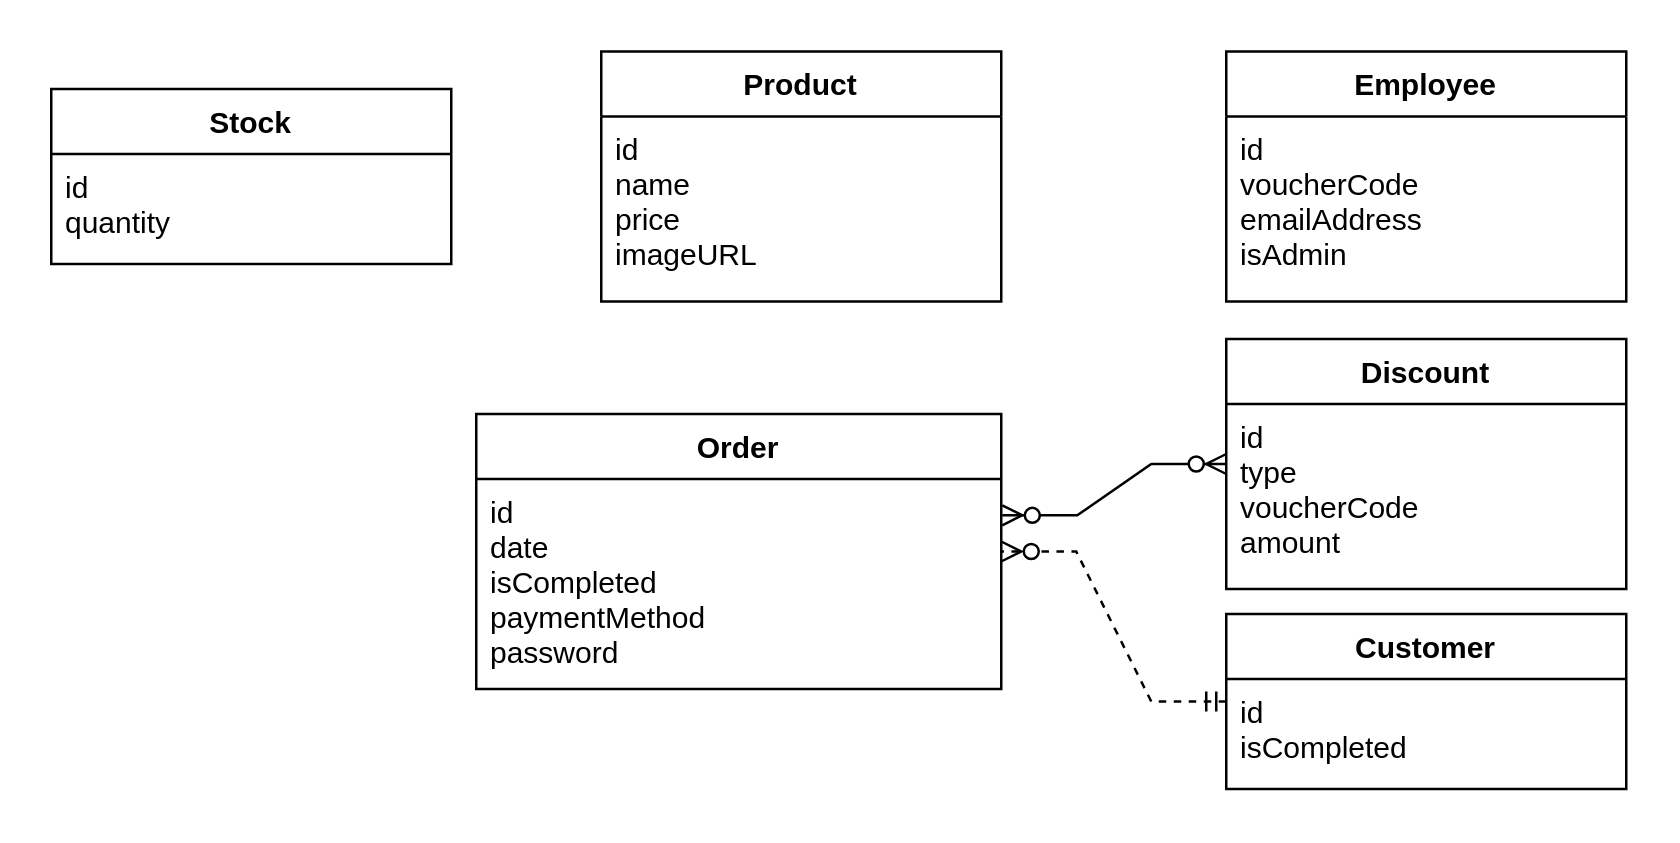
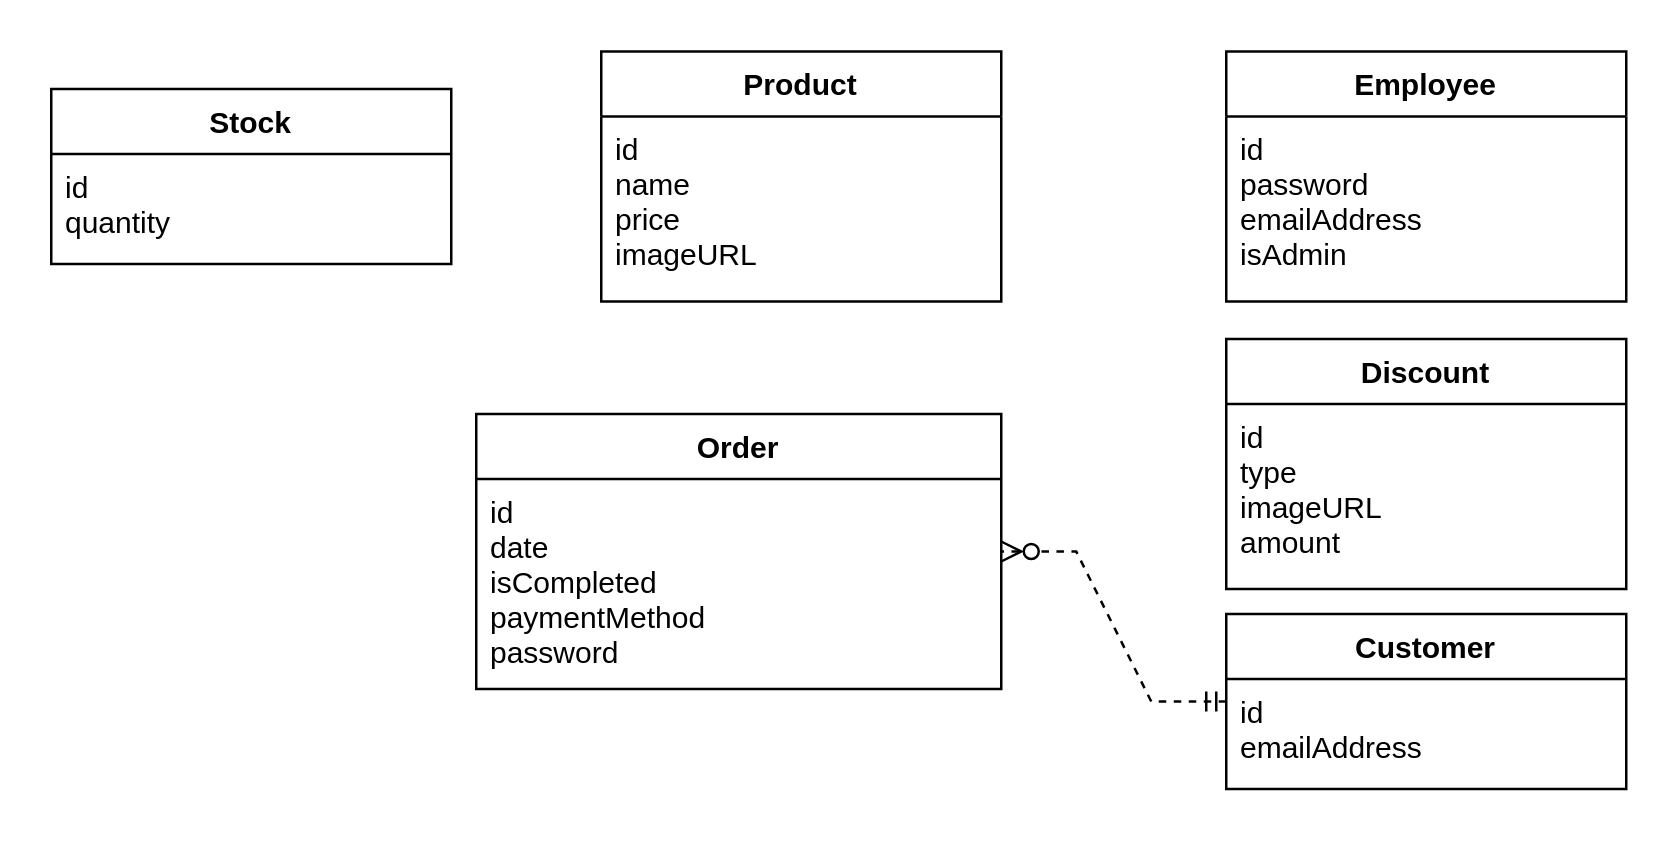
(1253, 150) -> (1253, 150)
(1253, 438) -> (1253, 438)
(1114, 489) -> none
(1253, 713) -> (1253, 713)
